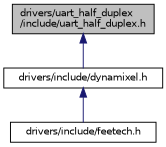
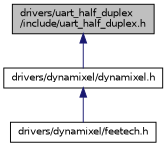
(83, 78) -> (83, 78)
(83, 132) -> (83, 132)
